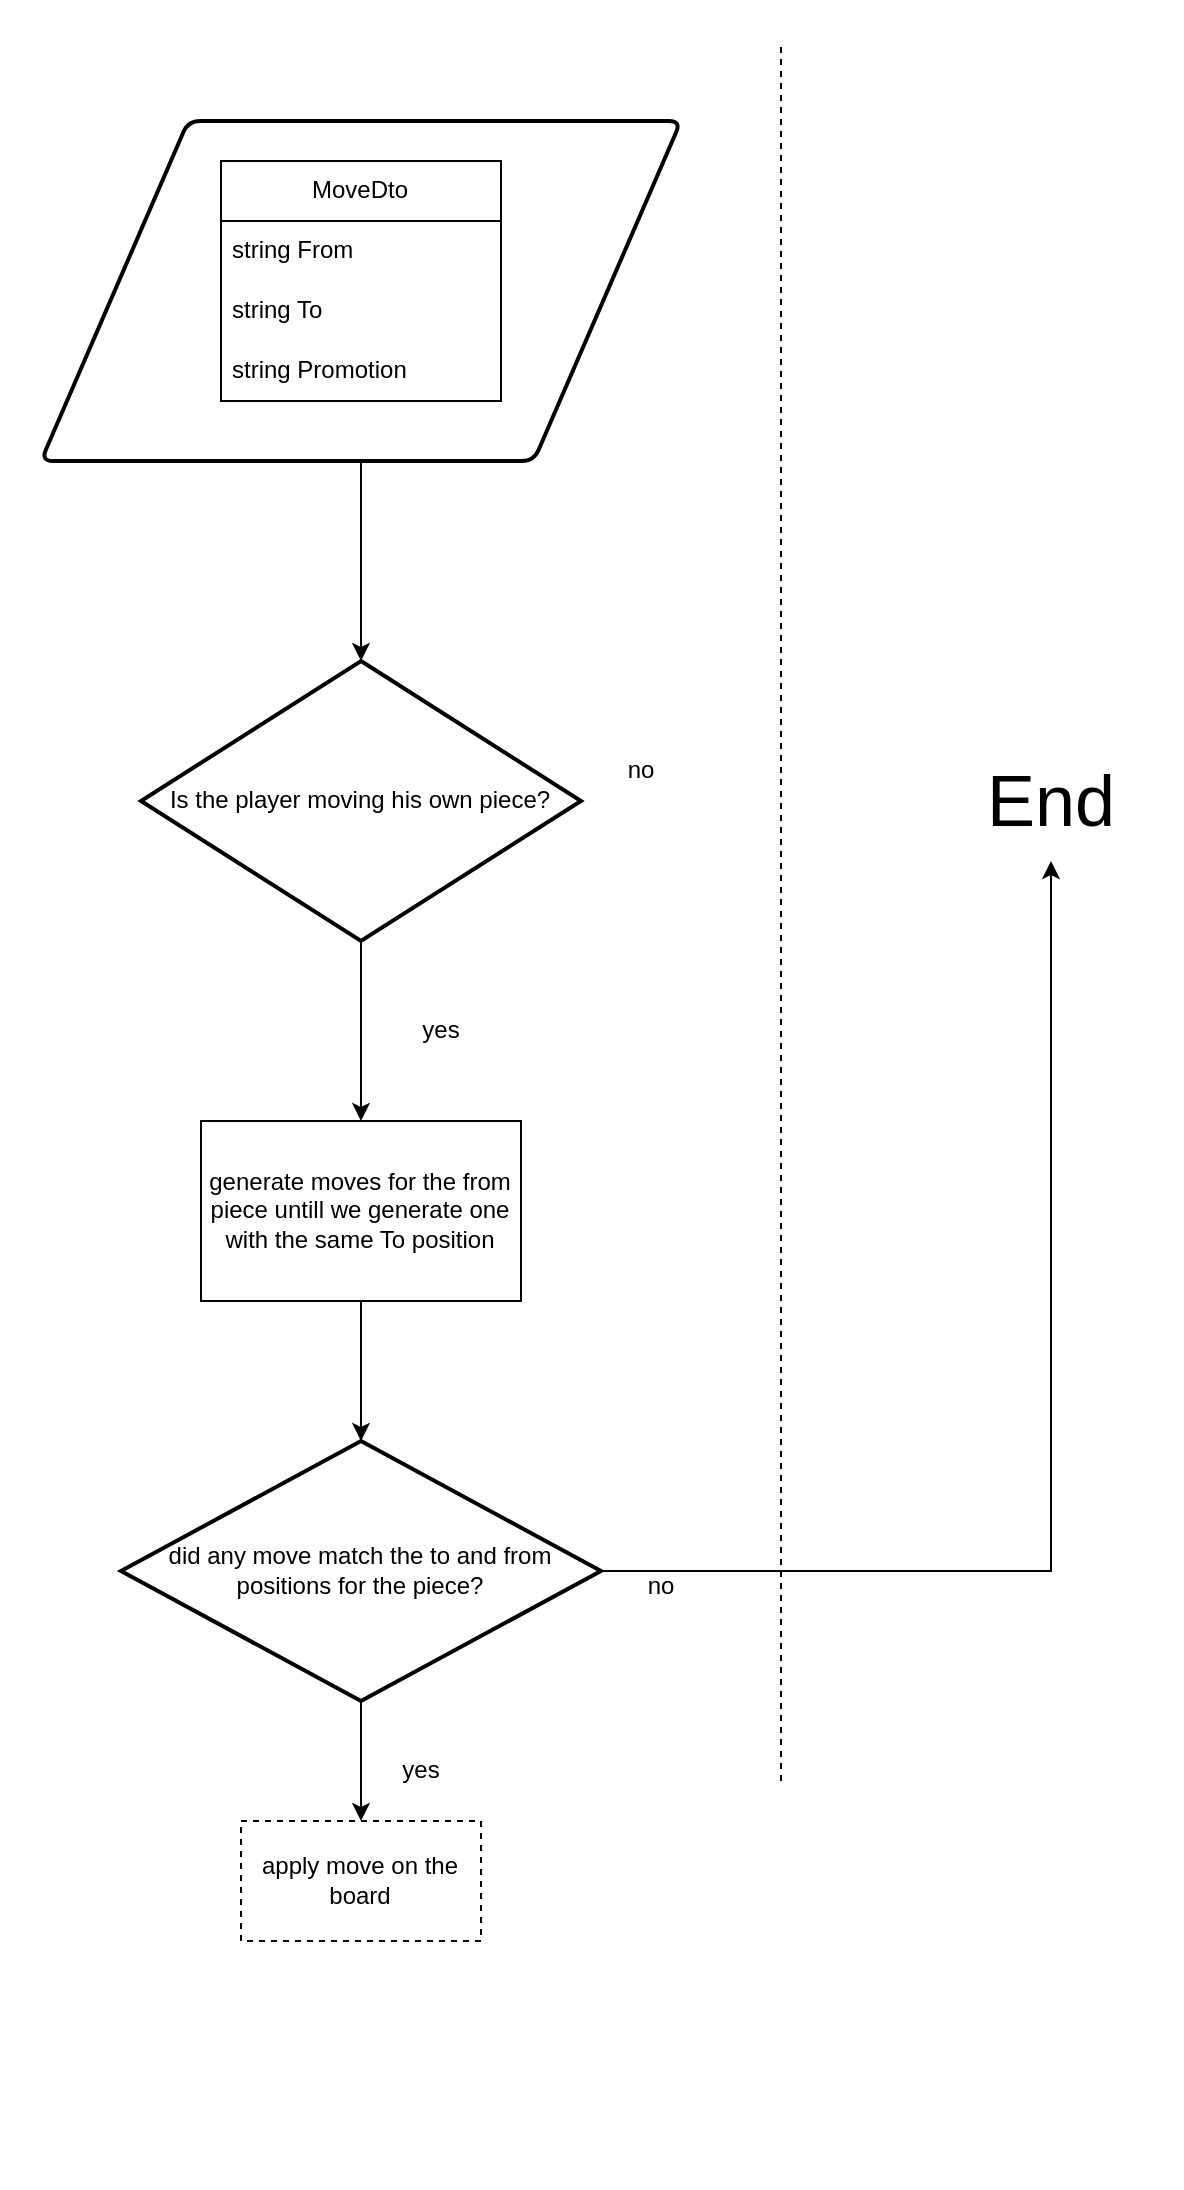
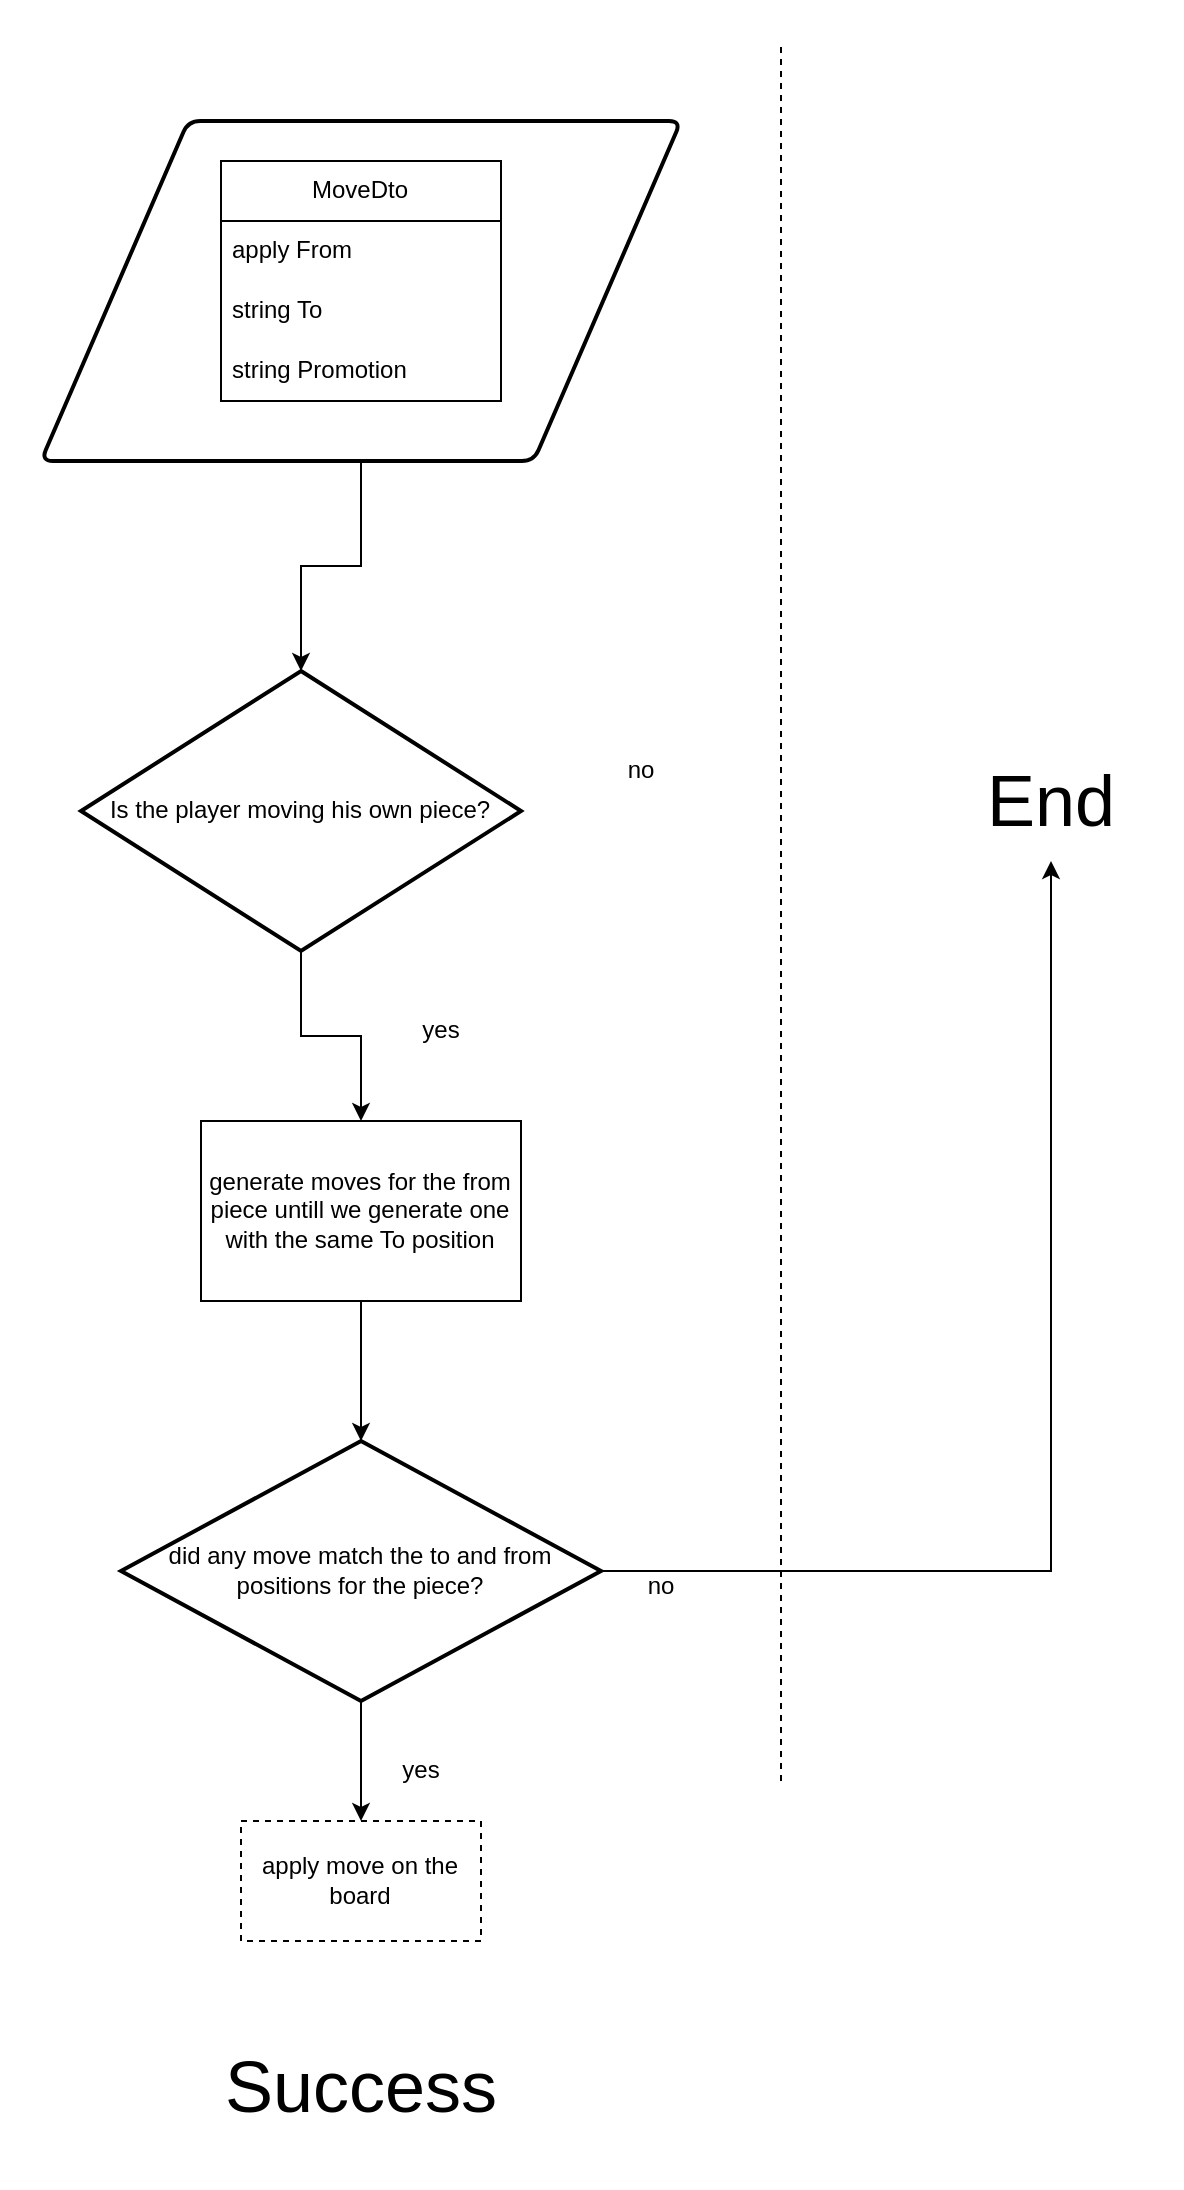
(301, 251) -> (294, 251)
(361, 801) -> (301, 811)
none -> (361, 2087)
